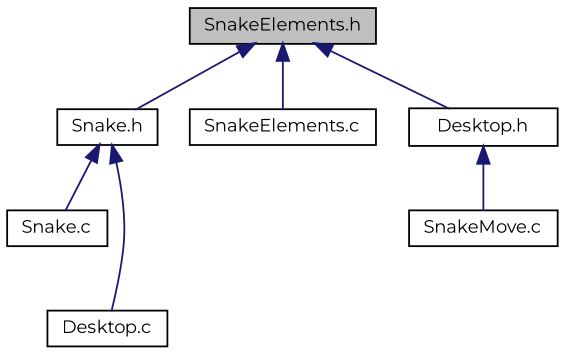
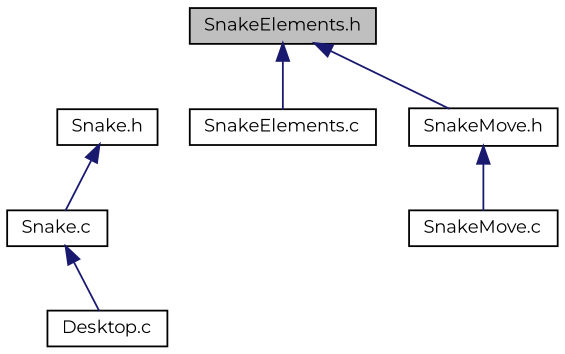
(187, 81) -> none
(483, 127) -> (483, 127)
(124, 237) -> (87, 287)
